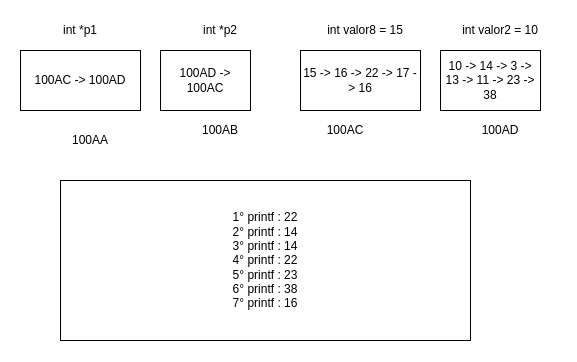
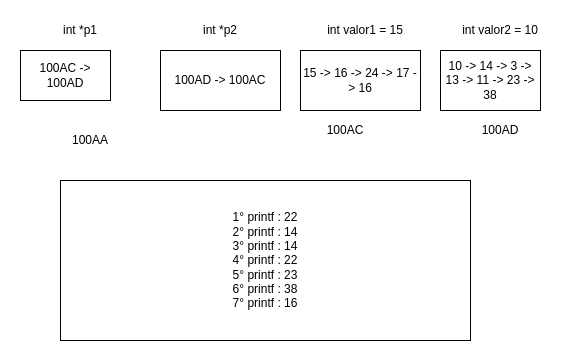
(366, 31) -> (366, 31)
(81, 81) -> (66, 76)
(206, 81) -> (221, 81)
(361, 81) -> (361, 81)
(221, 131) -> none
